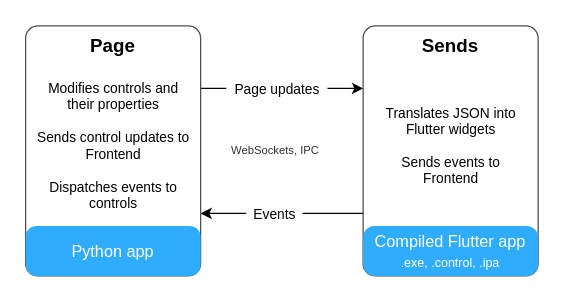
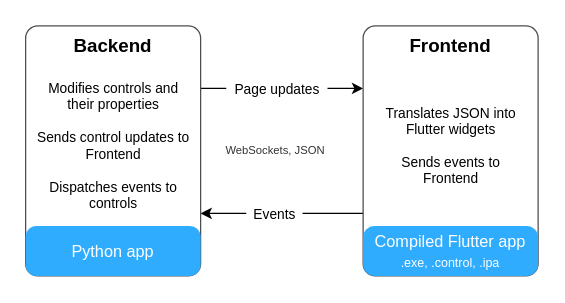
(113, 46) -> (113, 46)
(451, 46) -> (451, 46)
(276, 151) -> (276, 151)
